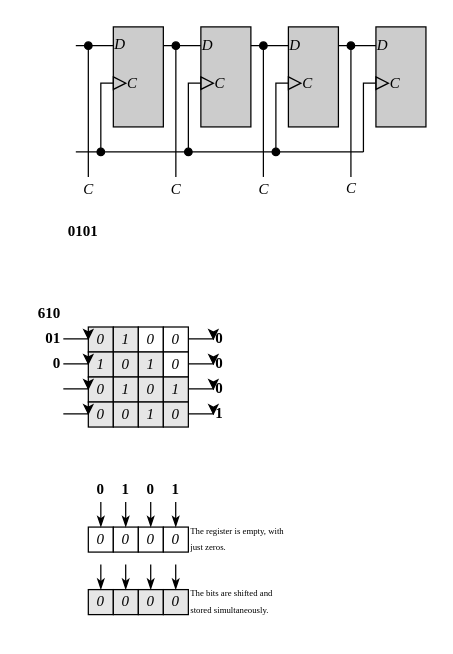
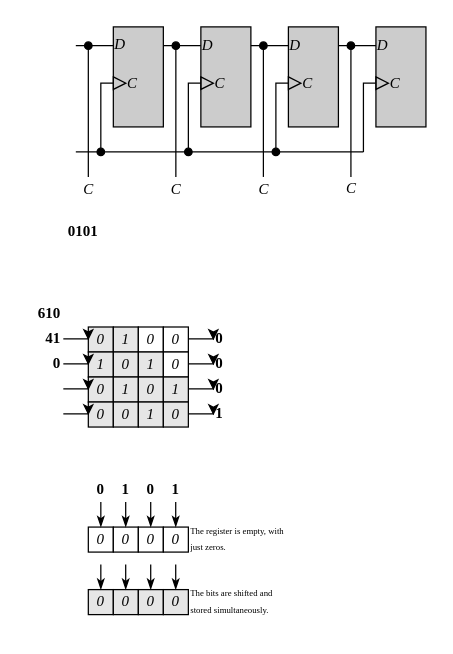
(52, 338) -> (52, 338)
